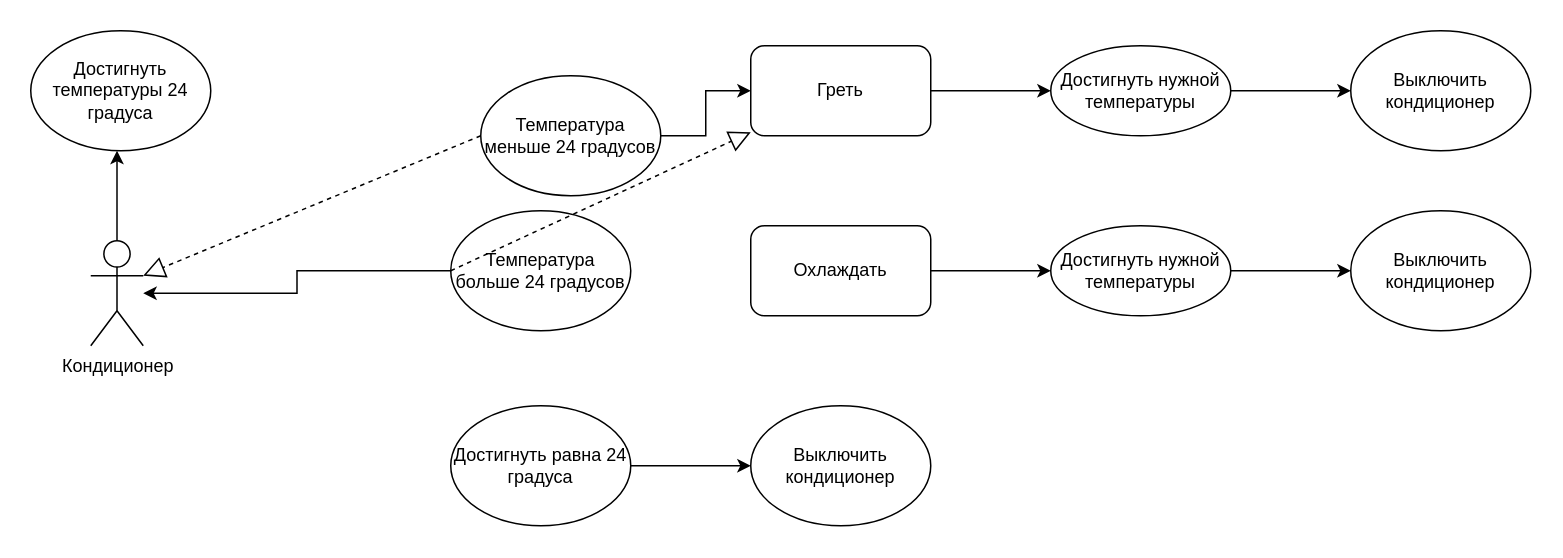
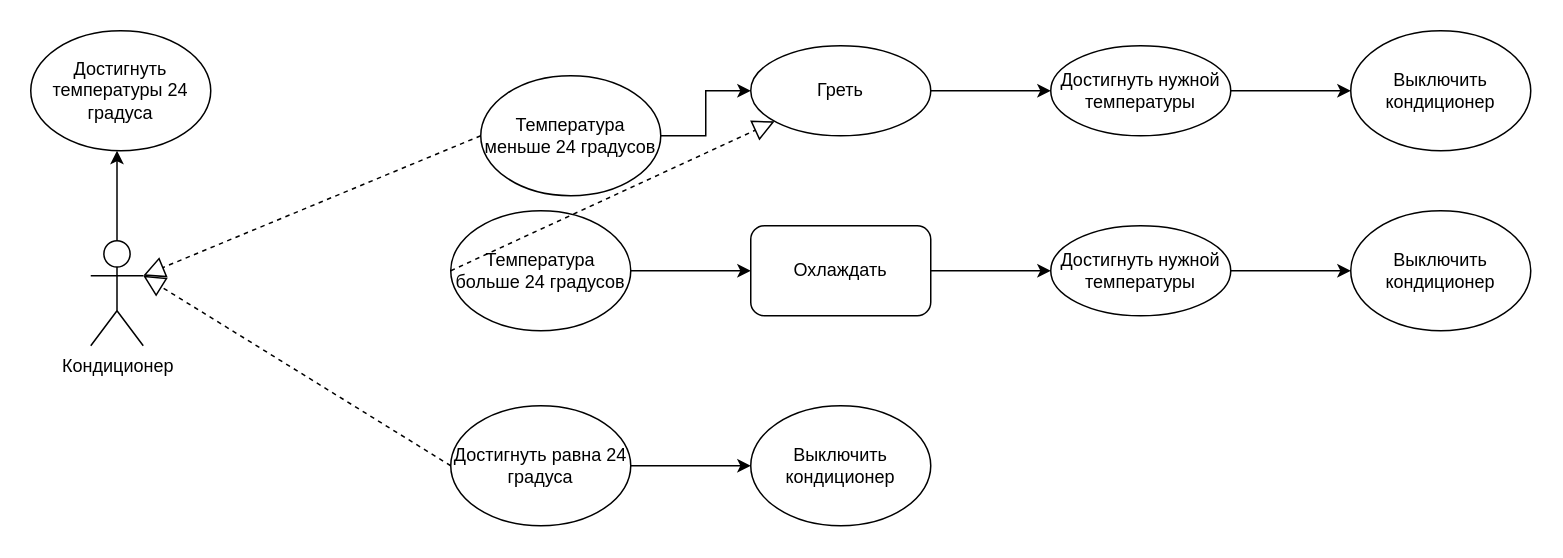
(841, 91) -> (841, 91)
(302, 271) -> (686, 271)
none -> (313, 381)
